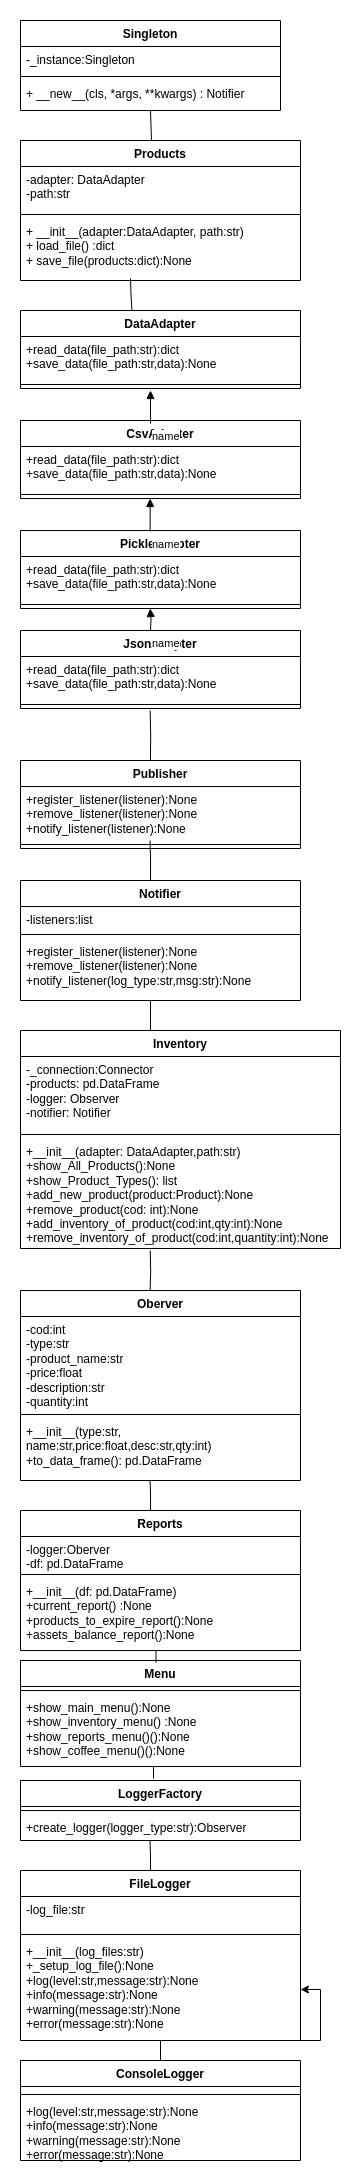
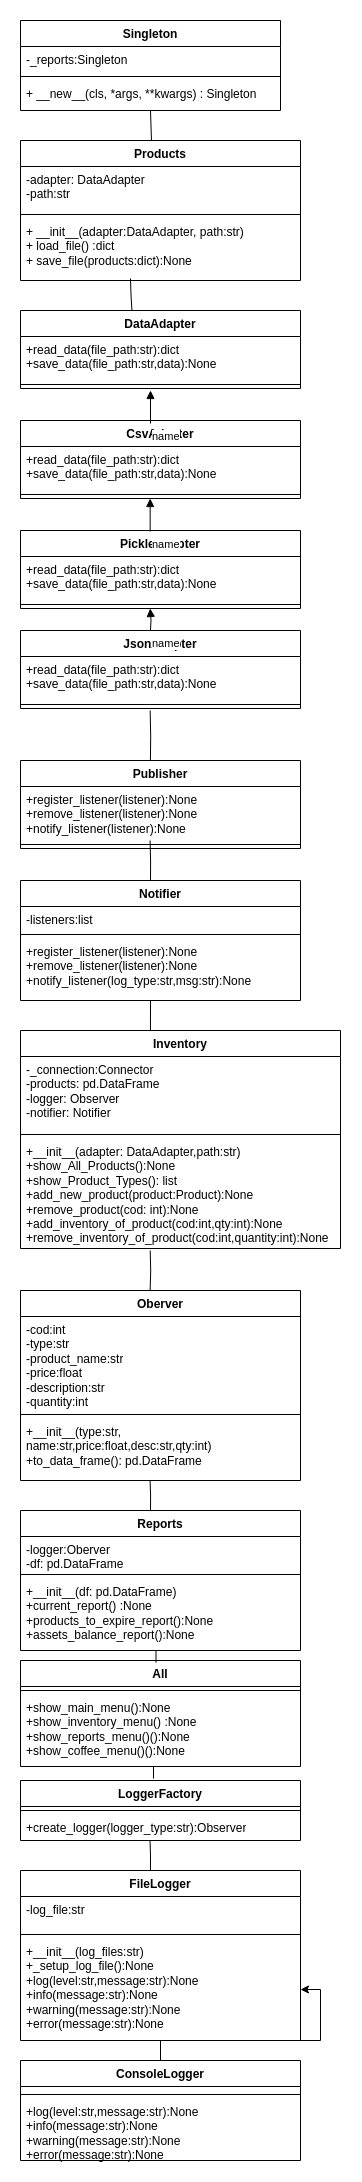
(87, 61) -> (86, 61)
(150, 95) -> (152, 102)
(161, 1675) -> (161, 1675)
